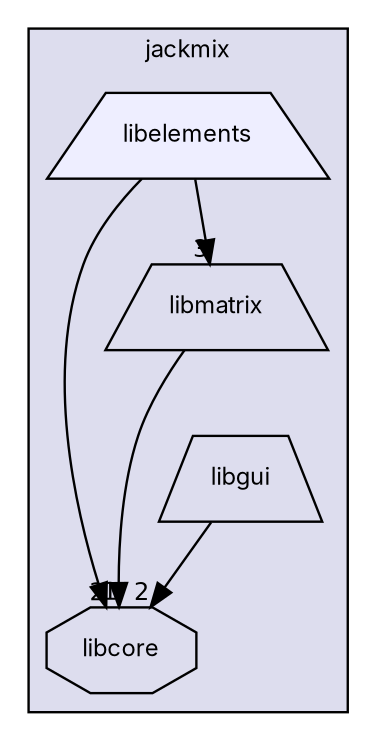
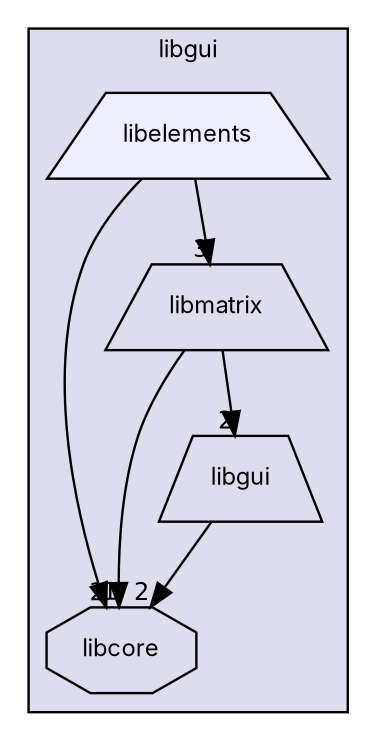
(188, 51) -> (188, 51)
none -> (227, 381)
